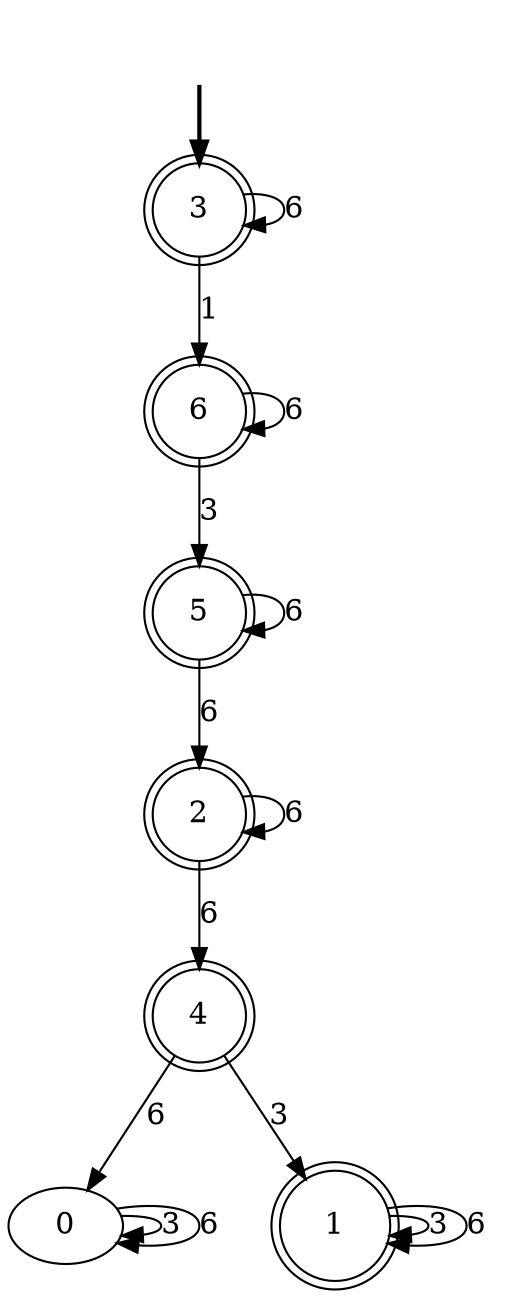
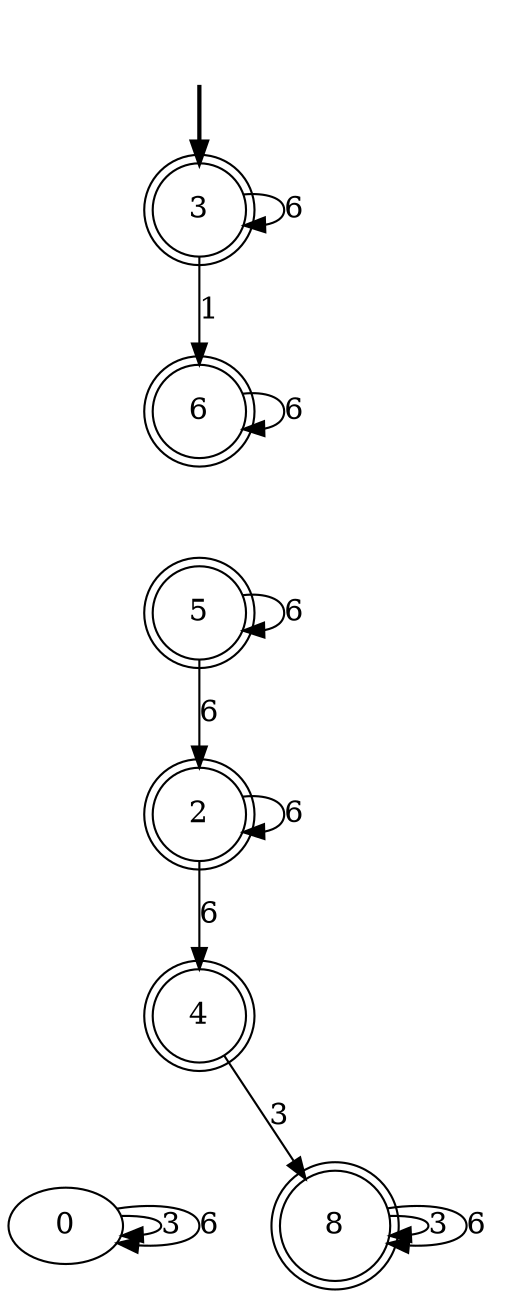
(199, 501) -> none
(137, 1114) -> none
(335, 1226) -> (335, 1226)
